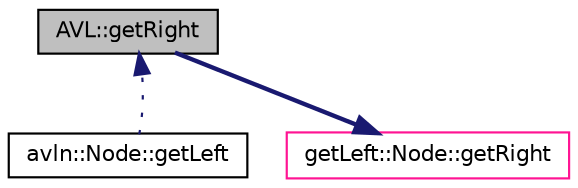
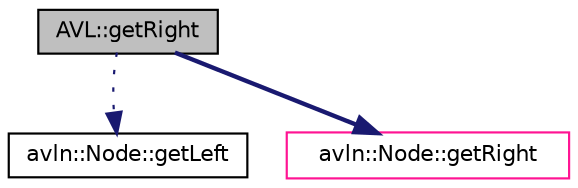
(143, 105) -> (114, 82)
(428, 155) -> (428, 155)
